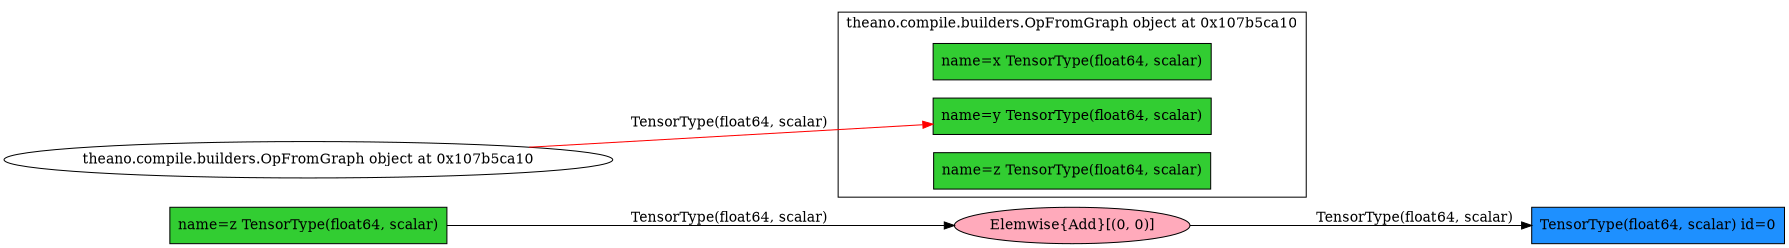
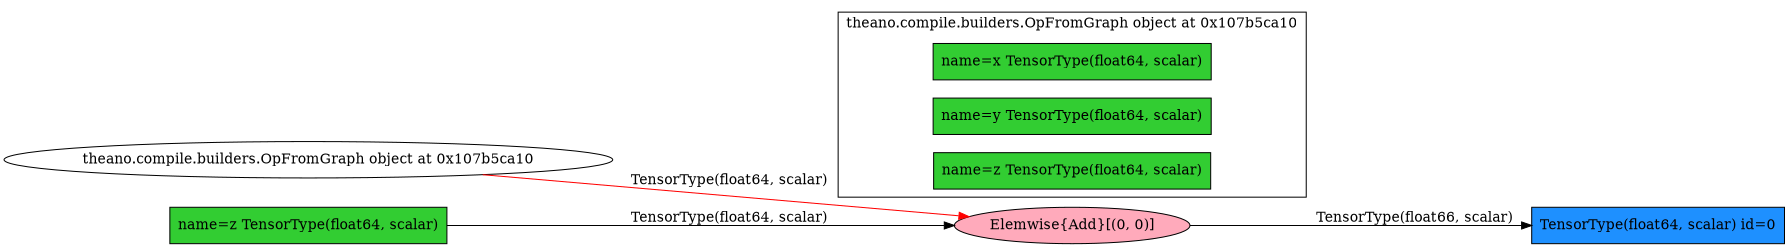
(726, 136) -> (721, 195)
(1415, 218) -> (1415, 218)
